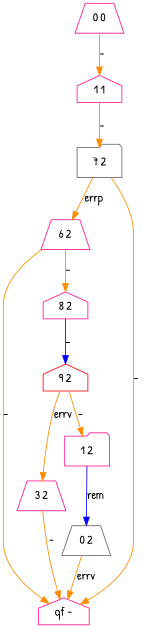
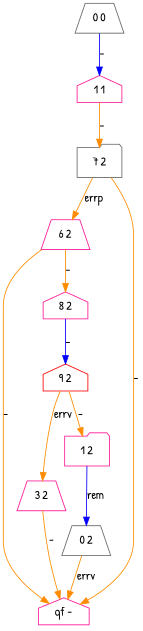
(100, 18) -> (100, 18)
(100, 50) -> (100, 50)
